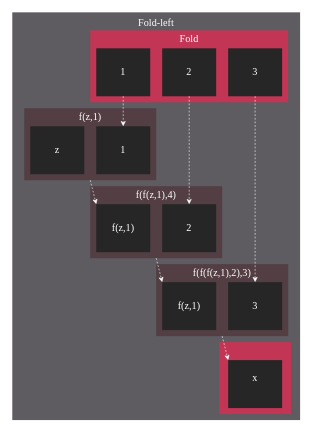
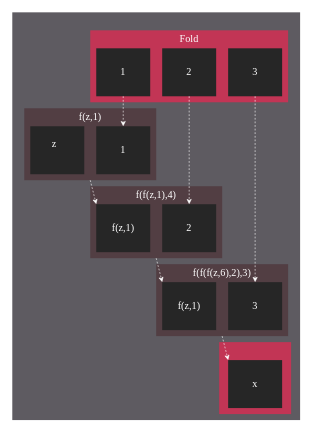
(156, 21) -> none
(57, 150) -> (54, 144)
(222, 273) -> (222, 273)
(255, 378) -> (255, 384)
